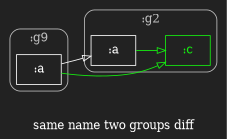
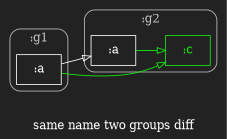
(39, 38) -> (39, 38)
